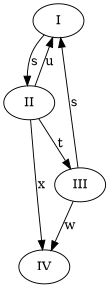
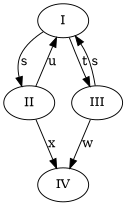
(52, 140) -> (77, 58)
